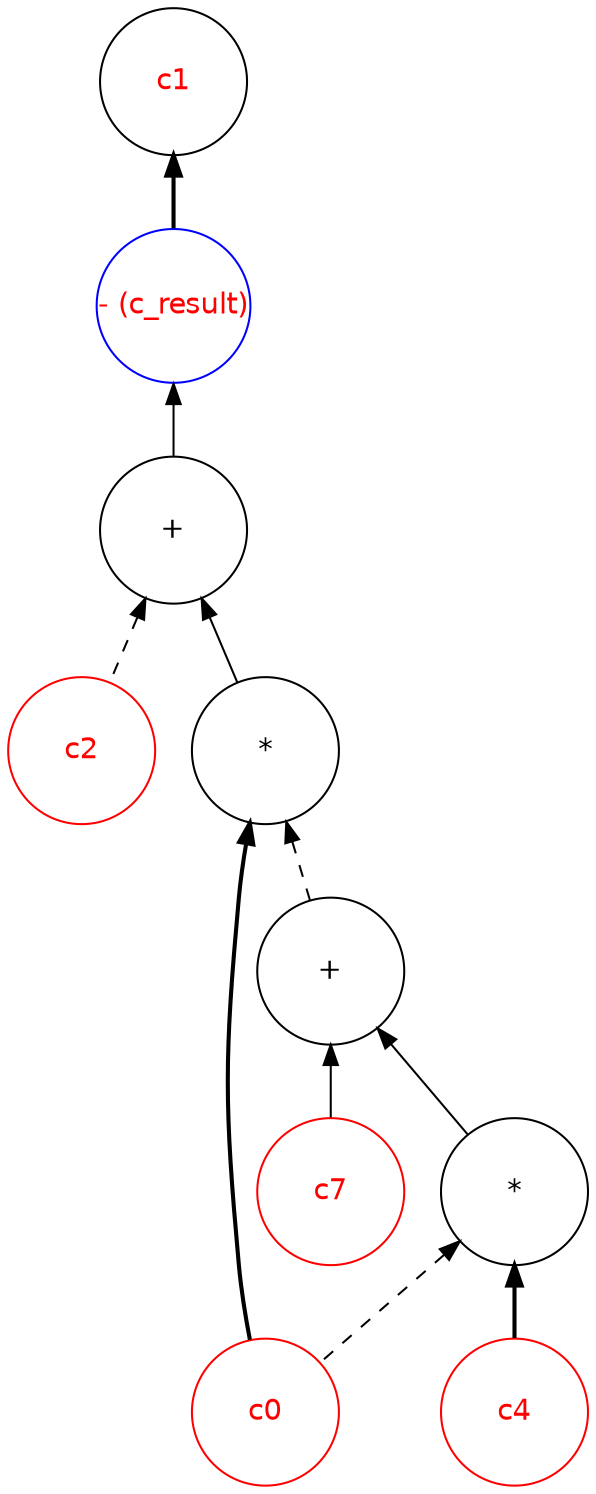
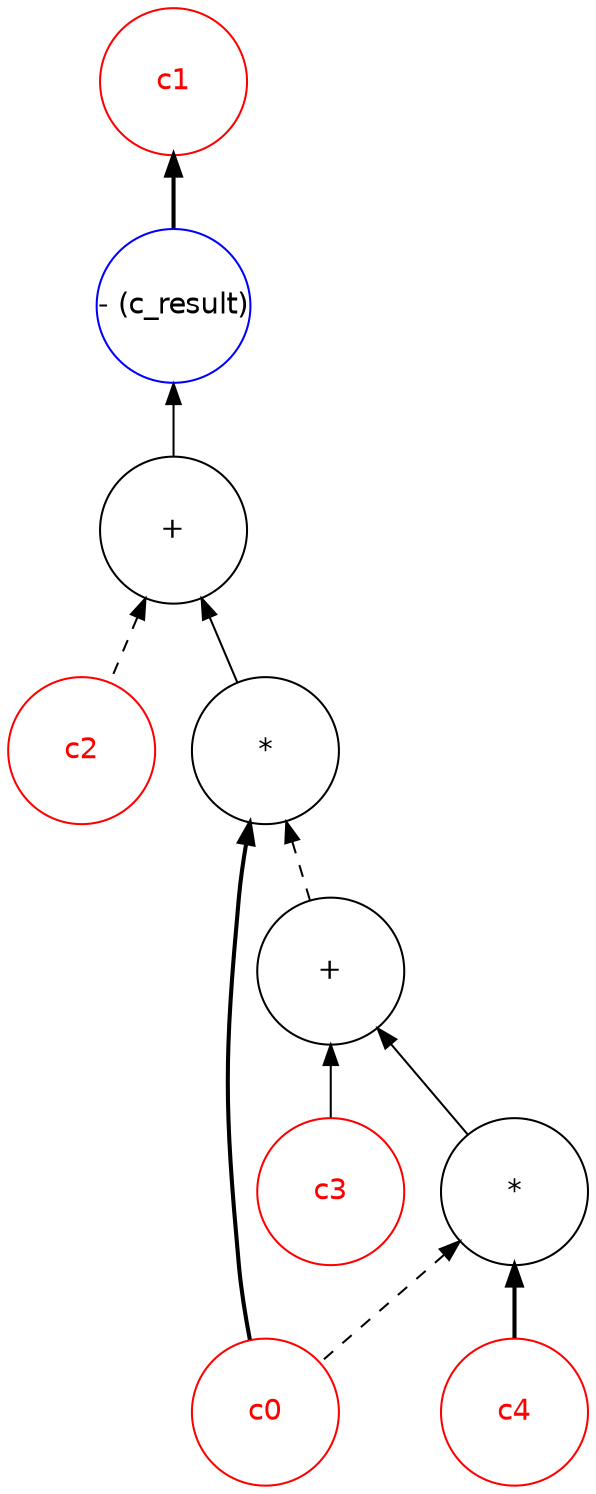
(174, 82) -> (174, 82)
(174, 306) -> (174, 306)
(331, 1192) -> (331, 1192)
